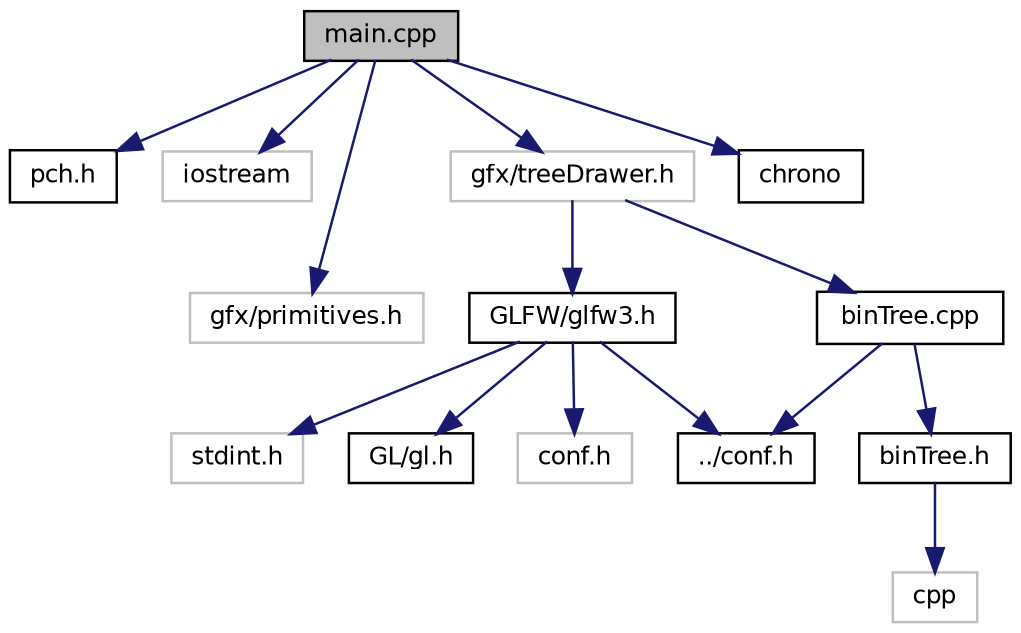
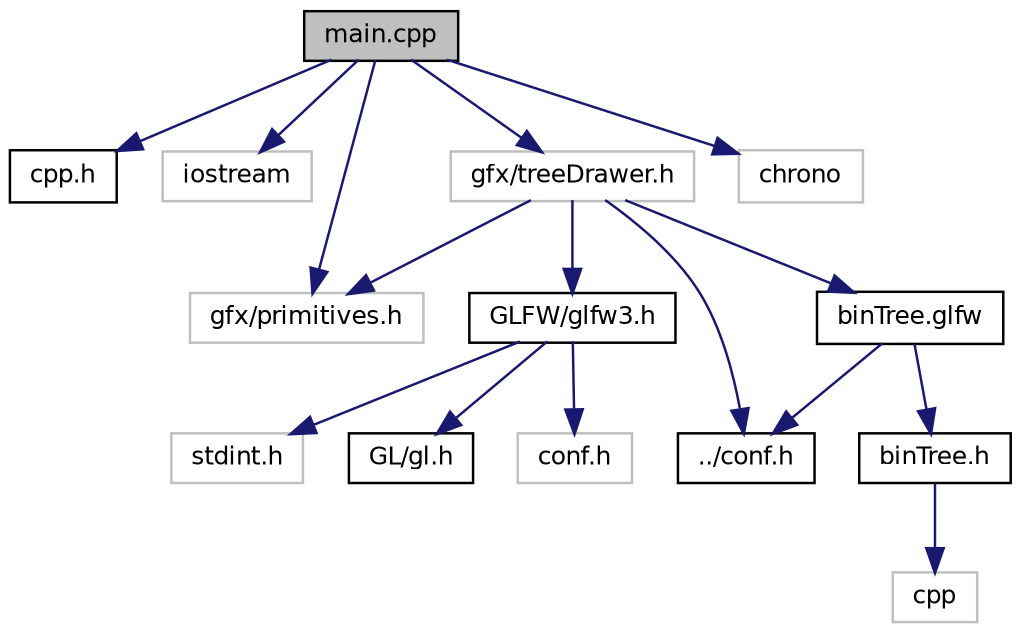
(63, 176) -> (63, 176)
(801, 176) -> (801, 176)
none -> (450, 241)
(910, 318) -> (910, 318)
(649, 380) -> (697, 289)
